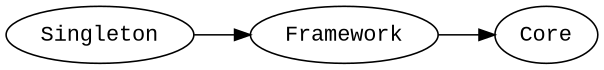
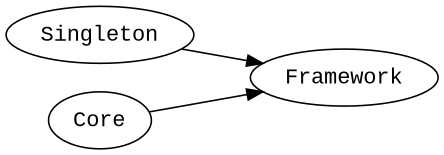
(459, 35) -> (198, 103)
